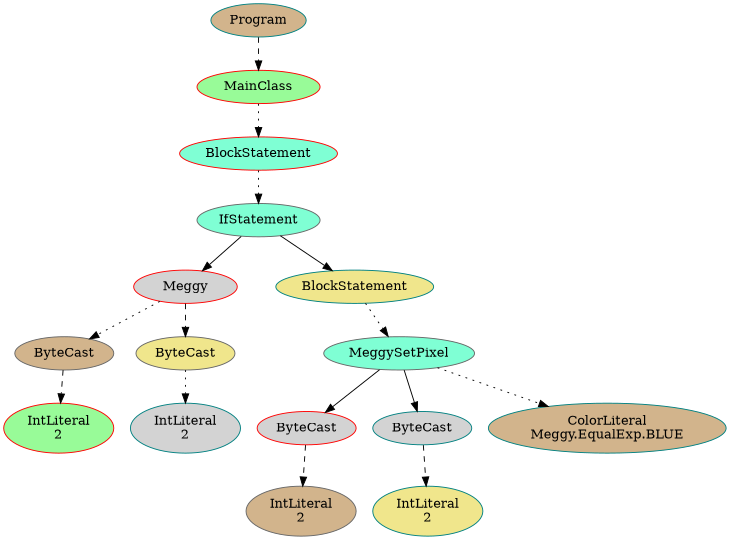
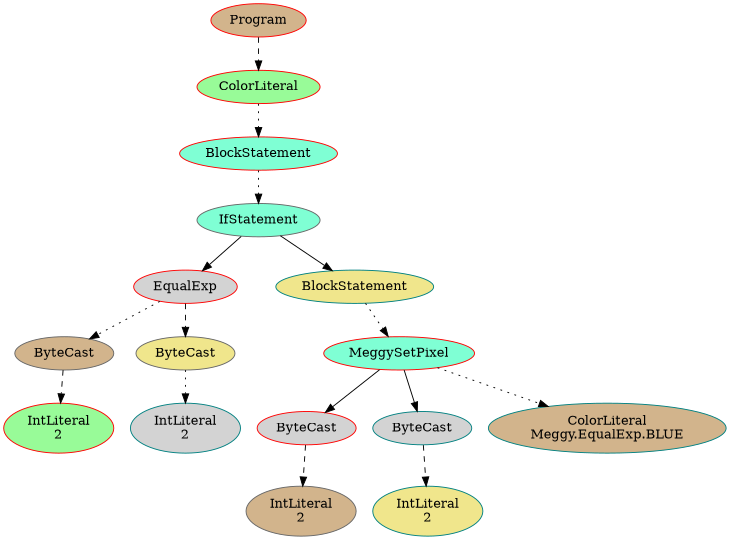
(259, 20) -> (259, 20)
(259, 87) -> (259, 87)
(185, 287) -> (185, 287)
(399, 353) -> (399, 353)
